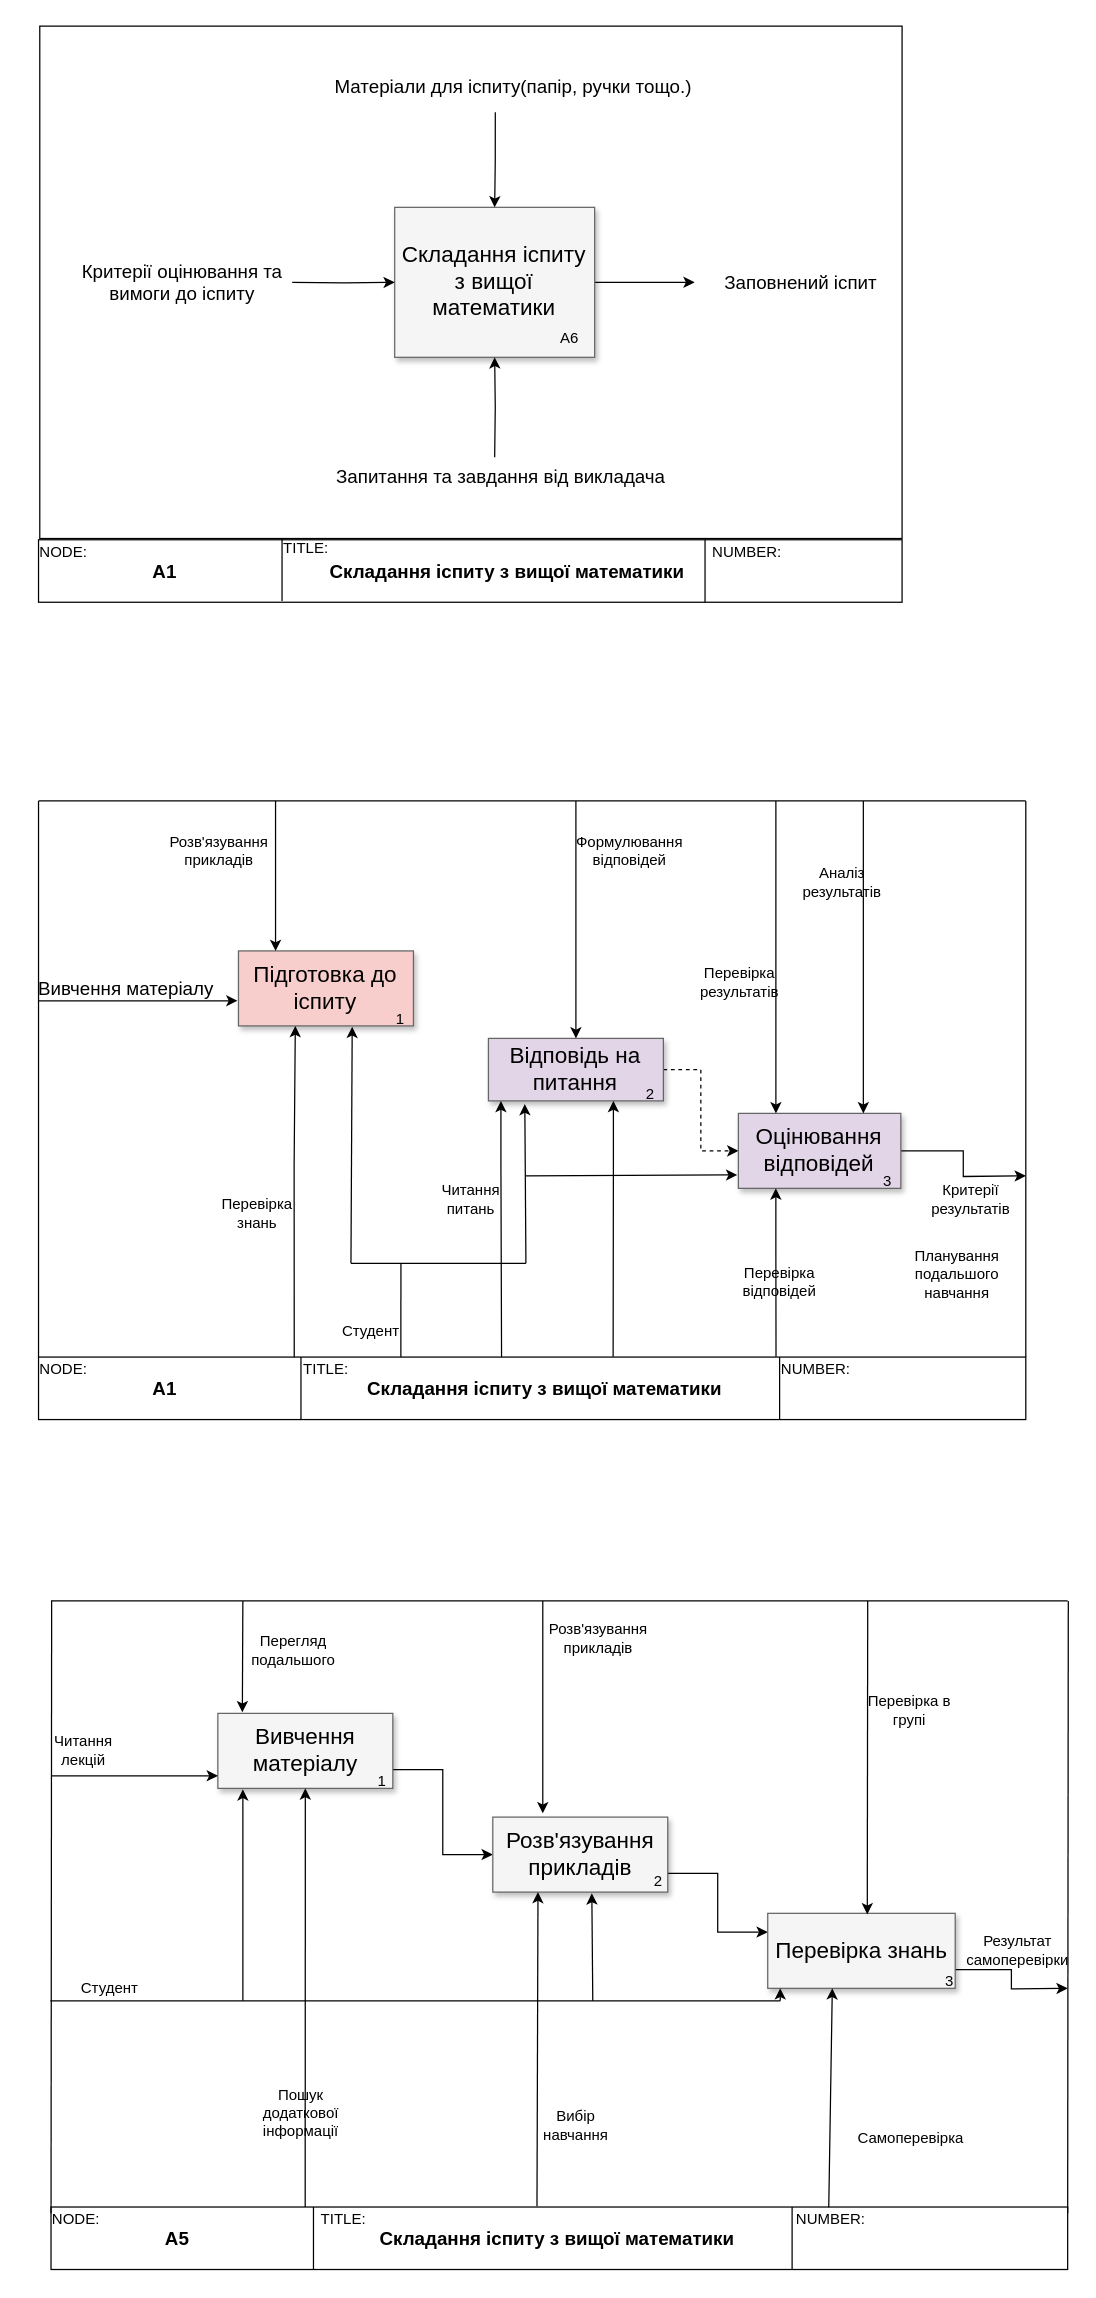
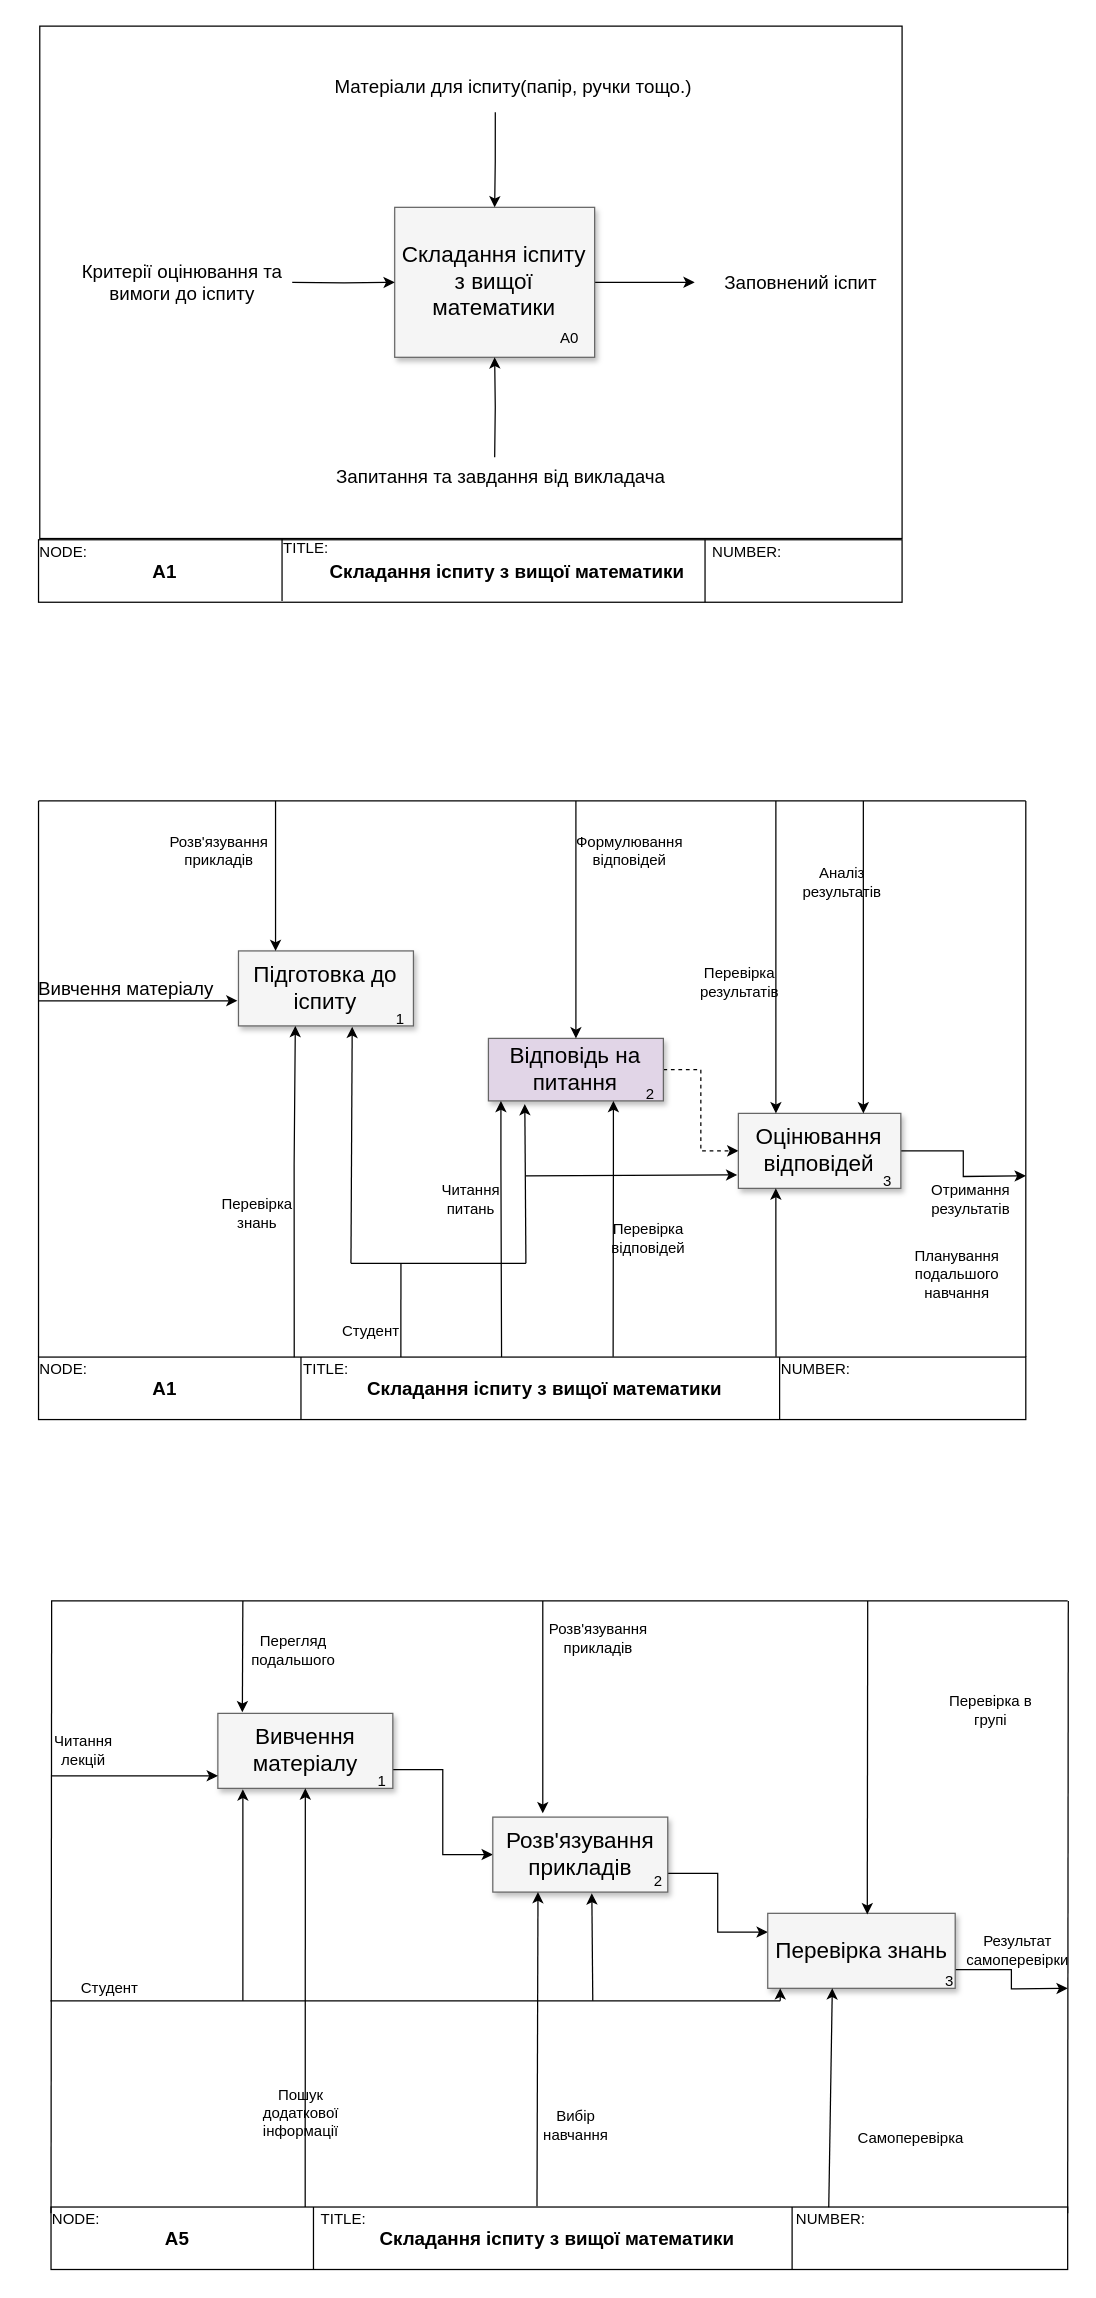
(570, 338) -> (570, 338)
(326, 988) -> (326, 988)
(820, 1151) -> (820, 1151)
(971, 1199) -> (971, 1199)
(780, 1282) -> (649, 1238)
(910, 1711) -> (991, 1711)
